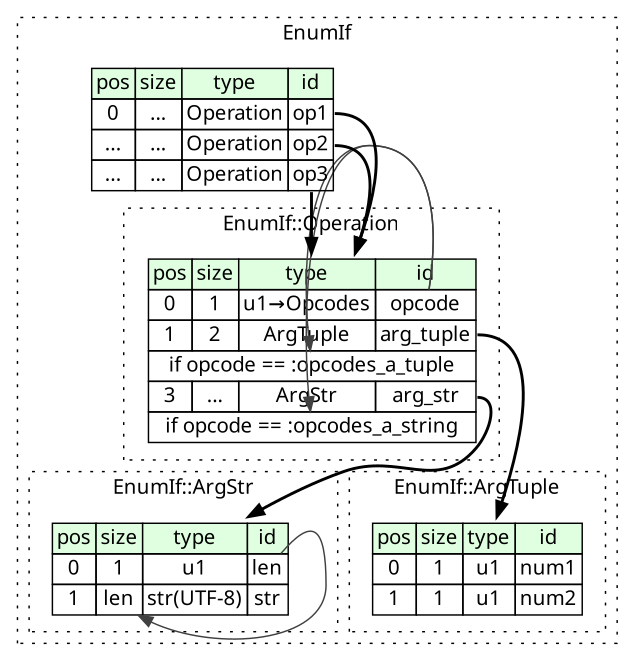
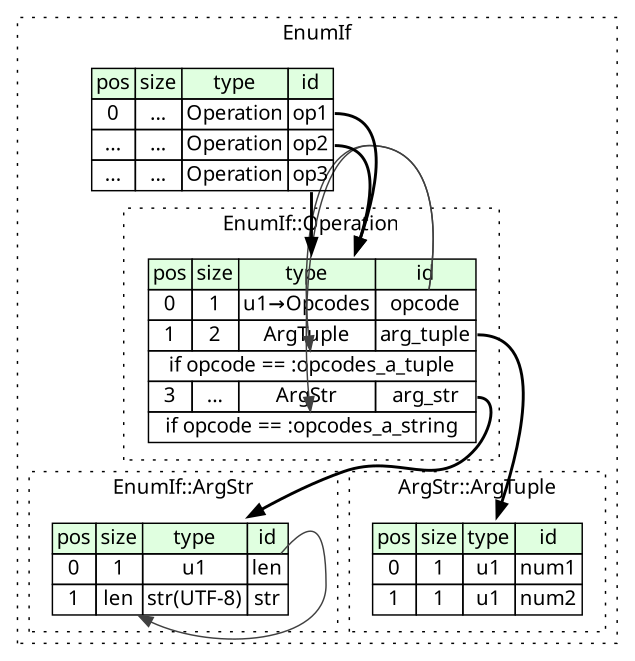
(477, 488) -> (477, 488)
